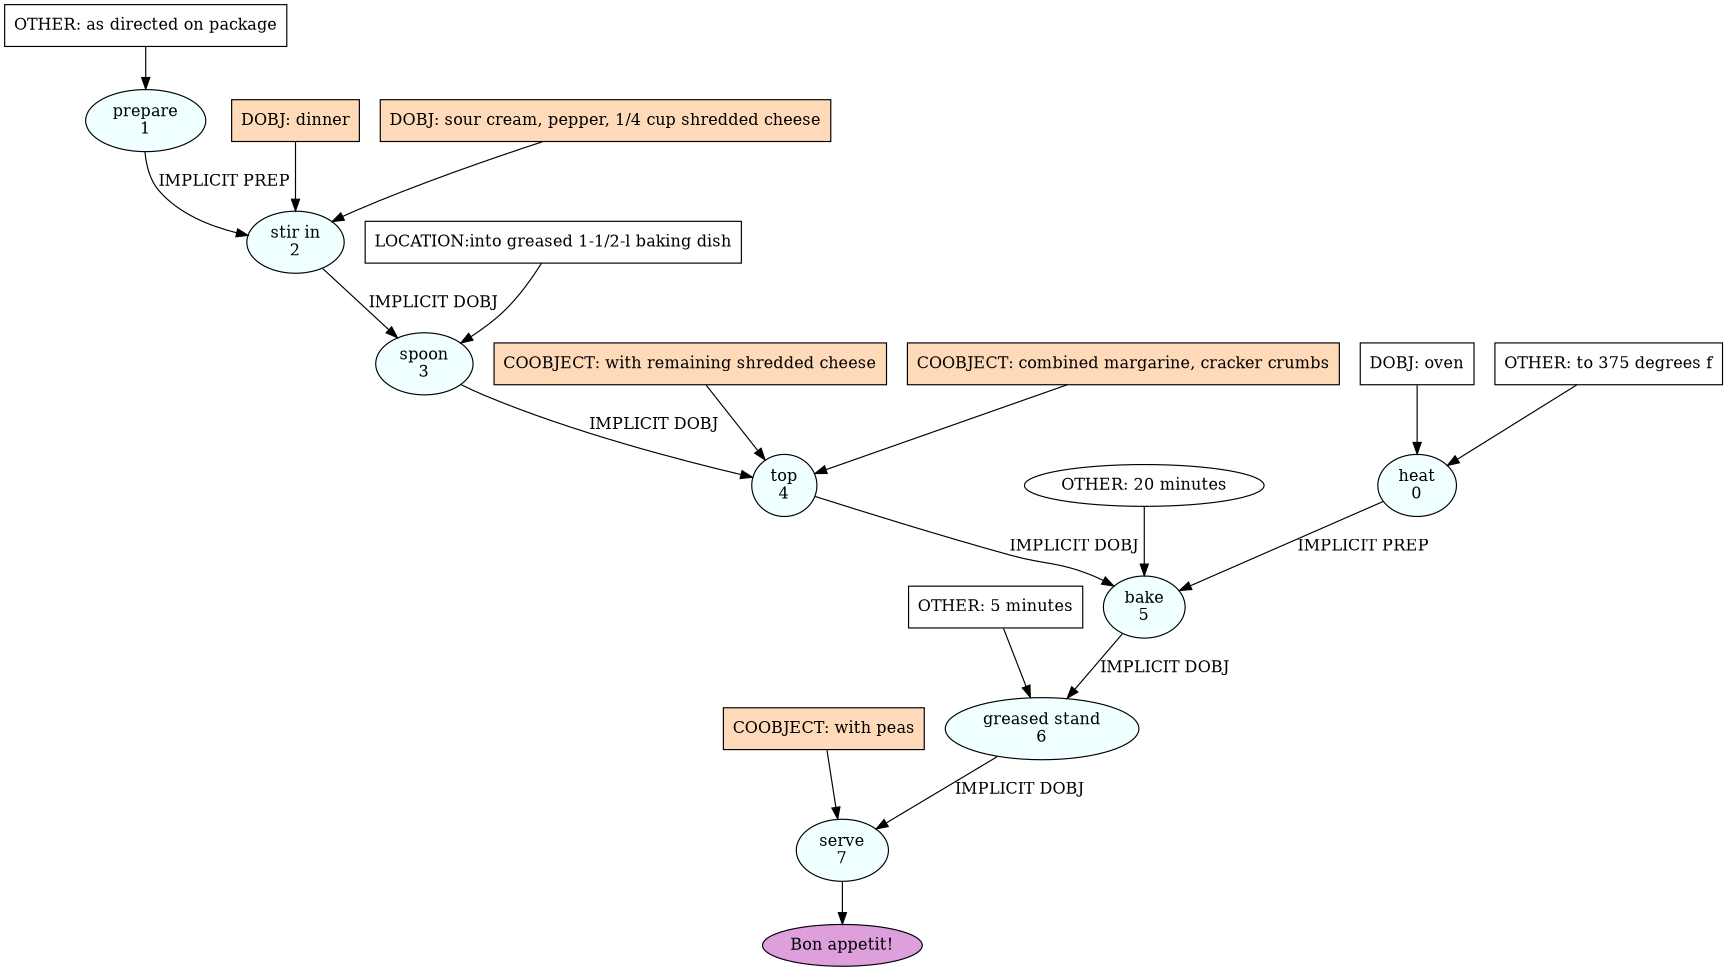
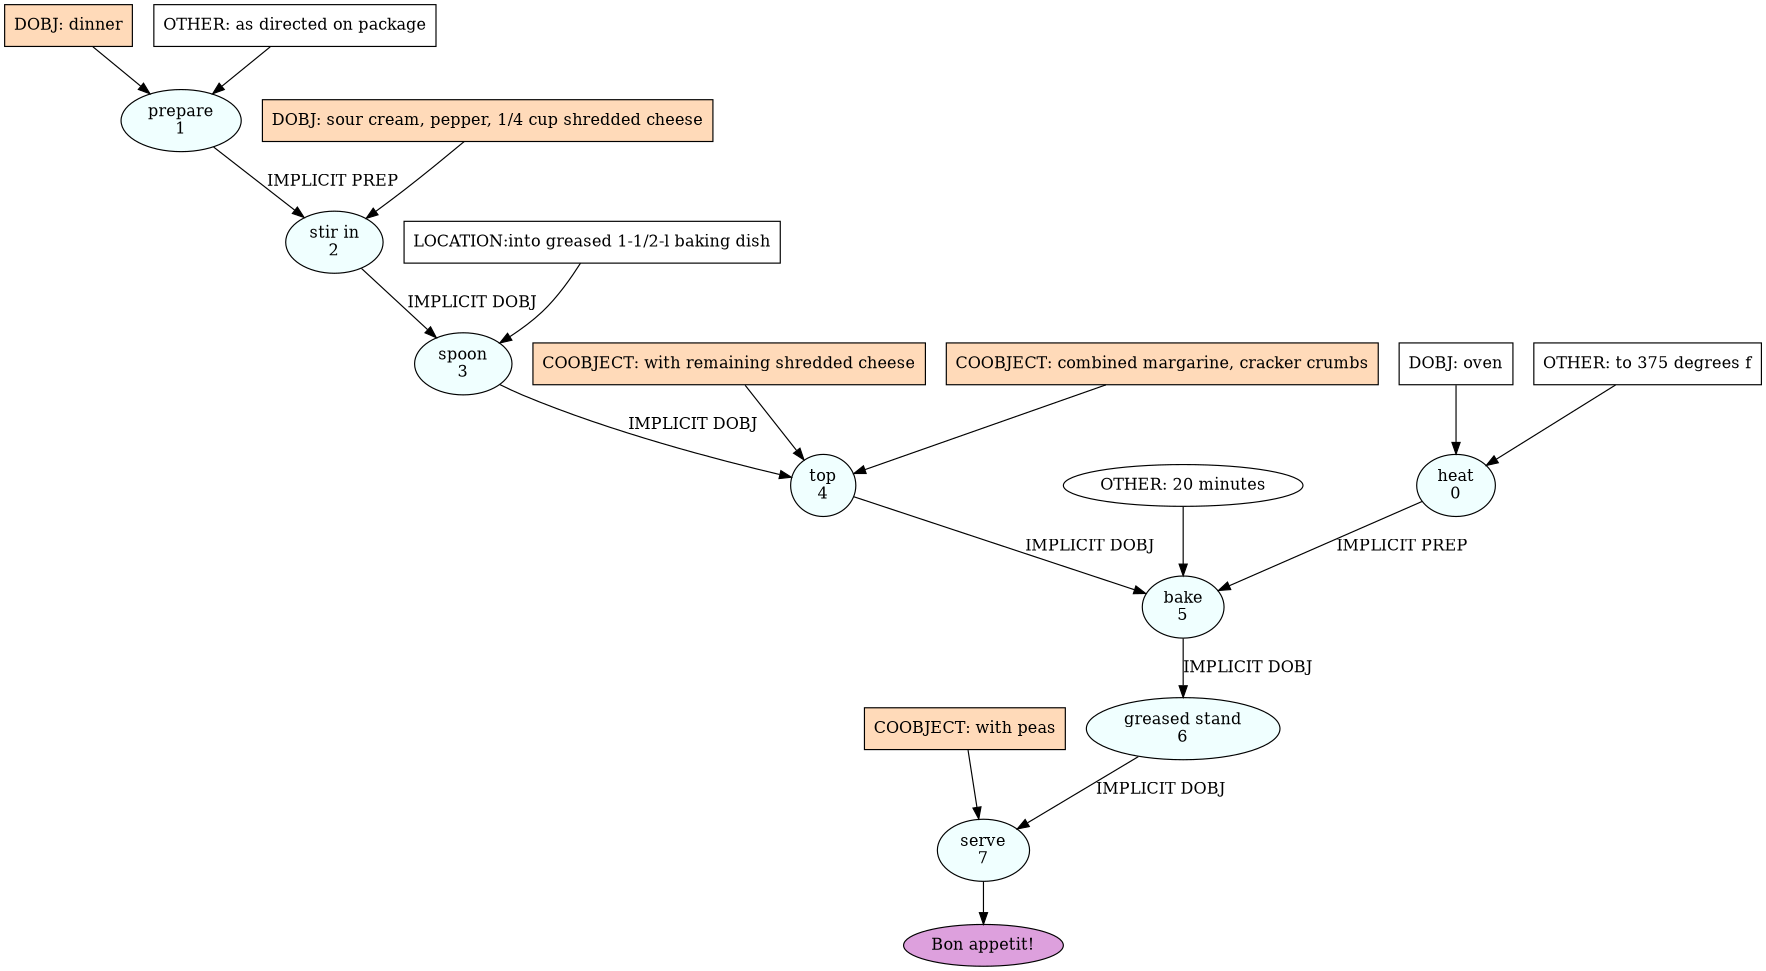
(296, 171) -> (117, 67)
(996, 607) -> none
